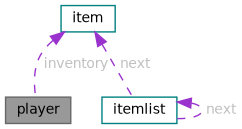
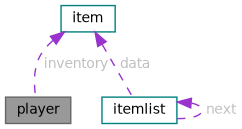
(133, 65) -> (133, 65)
